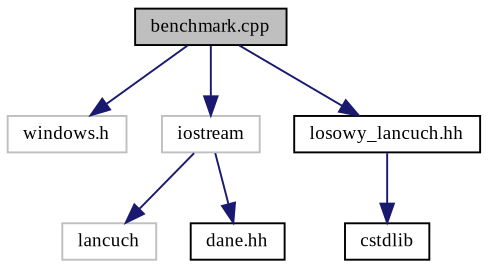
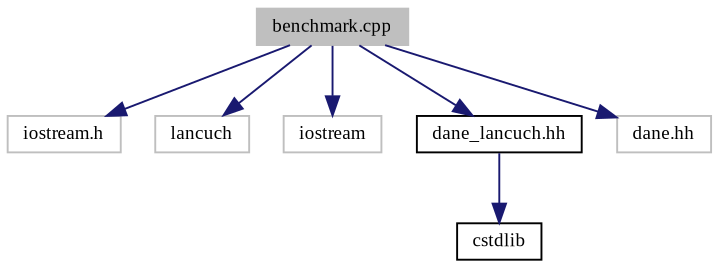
(211, 27) -> (333, 27)
(67, 134) -> (64, 134)
(387, 134) -> (499, 134)
(222, 178) -> (492, 78)
(167, 181) -> (275, 74)
(238, 242) -> (664, 134)
